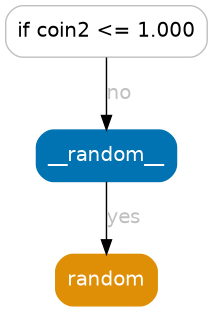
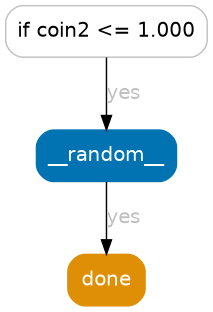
(119, 94) -> (124, 94)
(106, 280) -> (106, 280)
